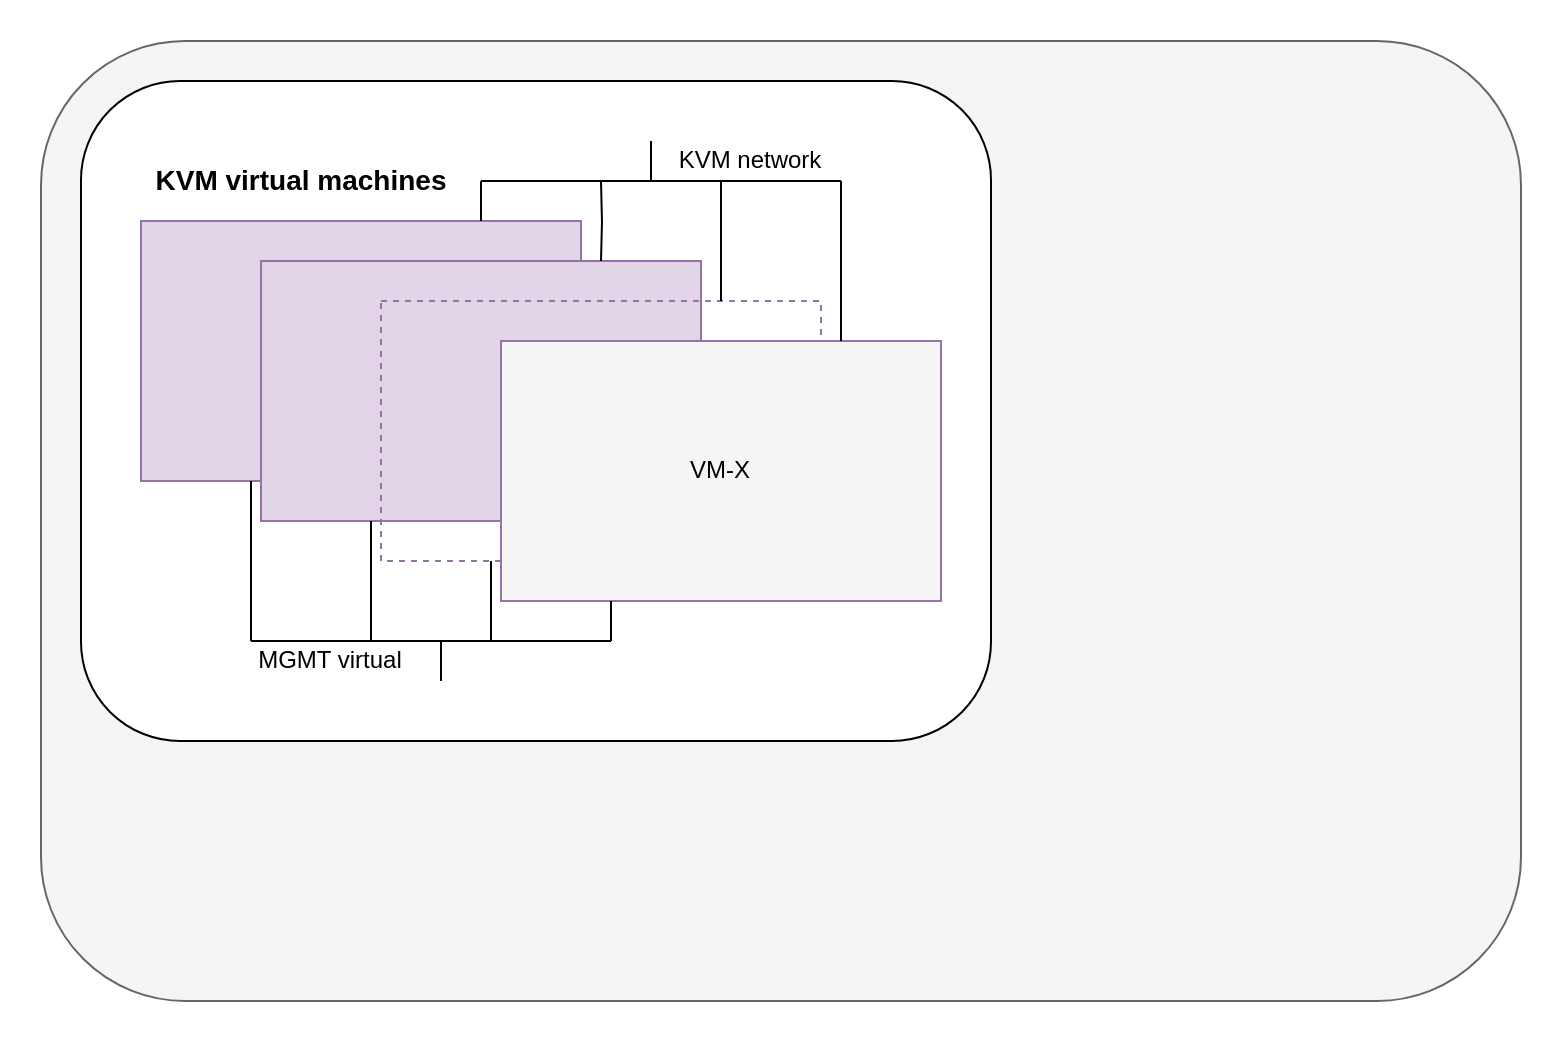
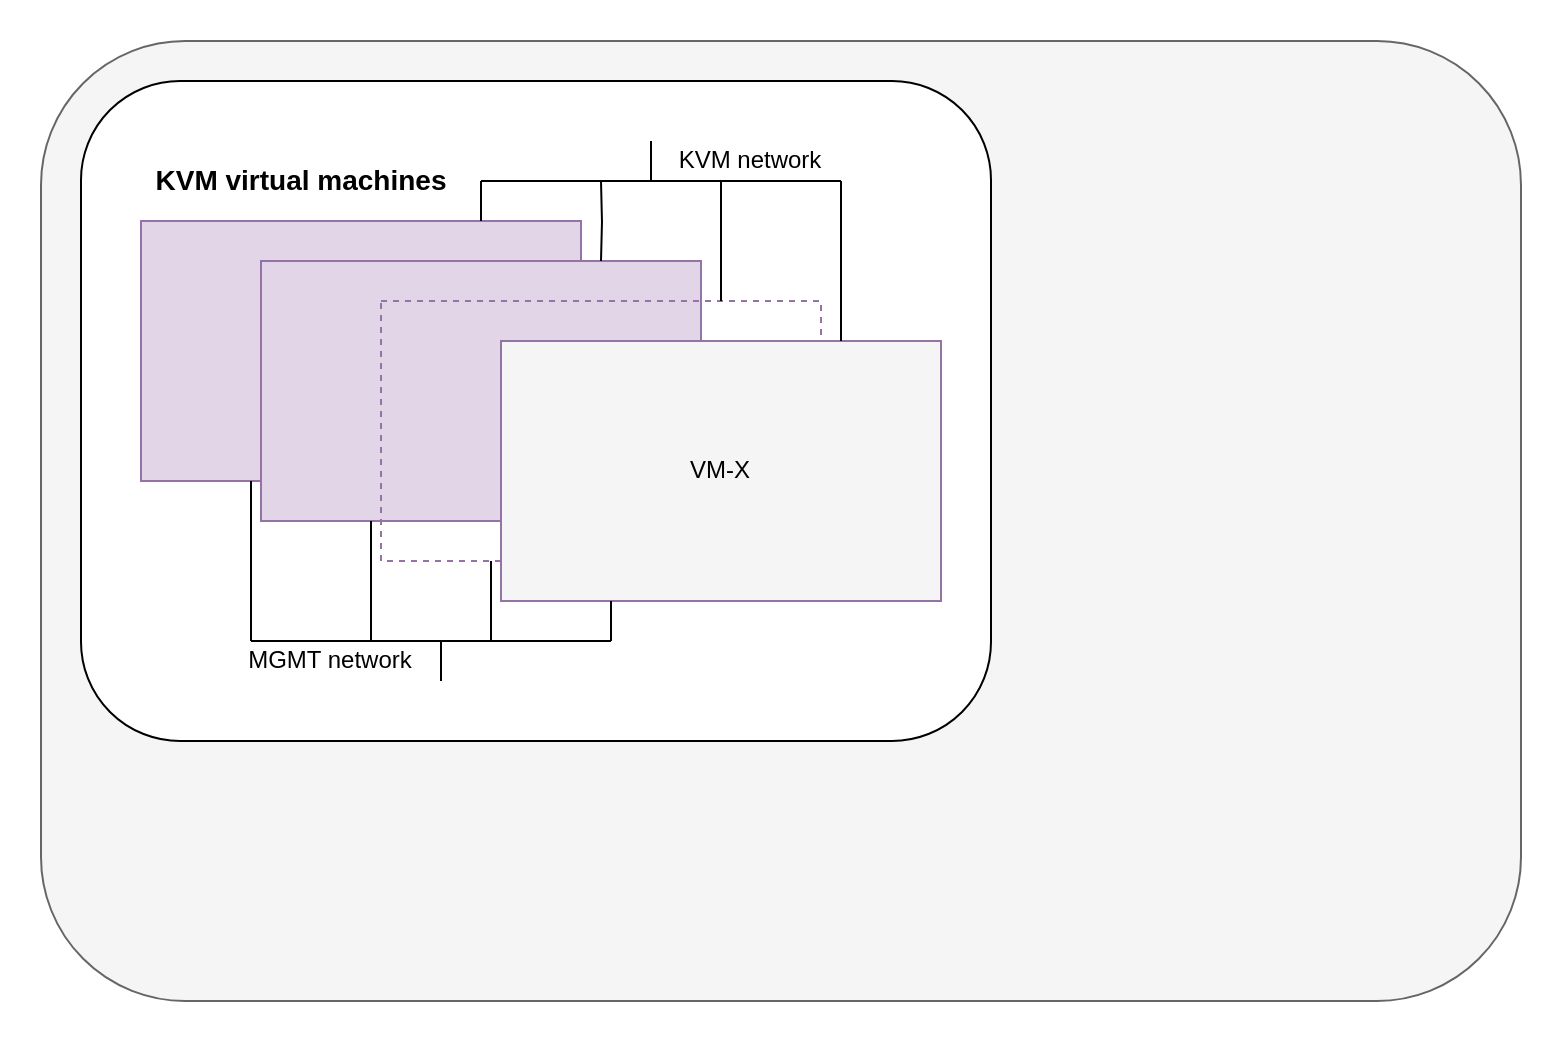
(331, 661) -> (331, 661)
